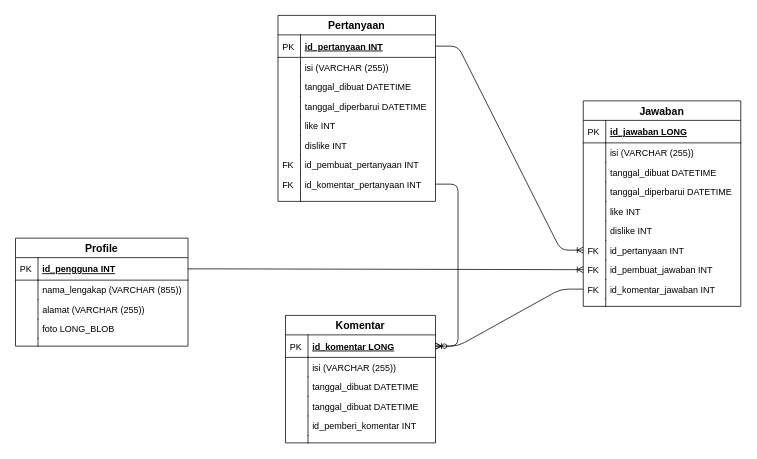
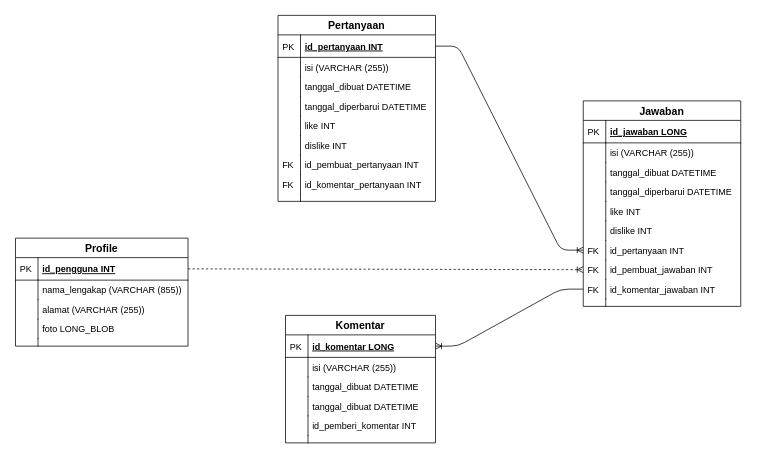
(448, 184) -> none
(432, 269) -> (432, 269)
